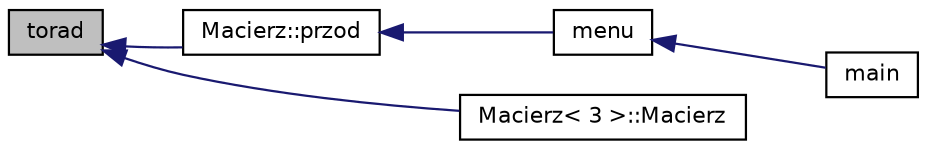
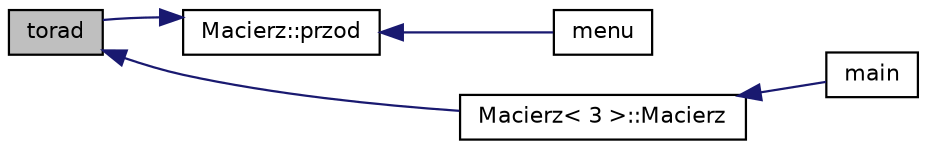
(154, 47) -> (131, 18)
(750, 56) -> (793, 87)
